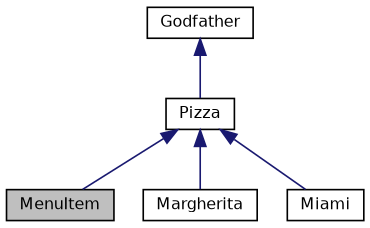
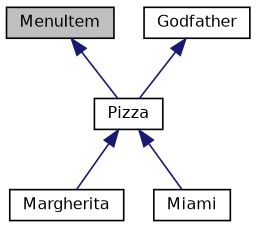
(123, 164) -> (100, 75)
